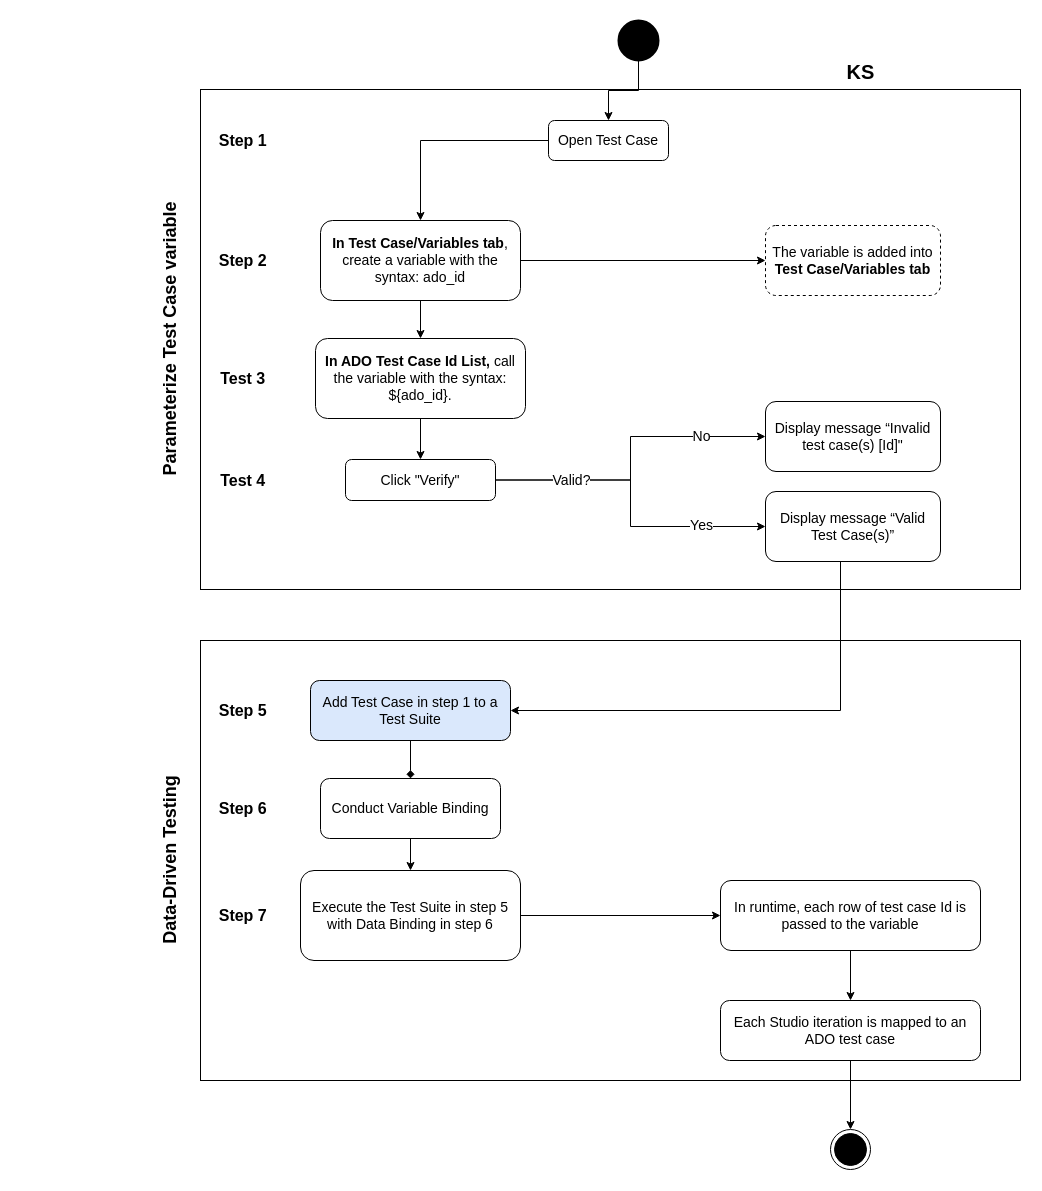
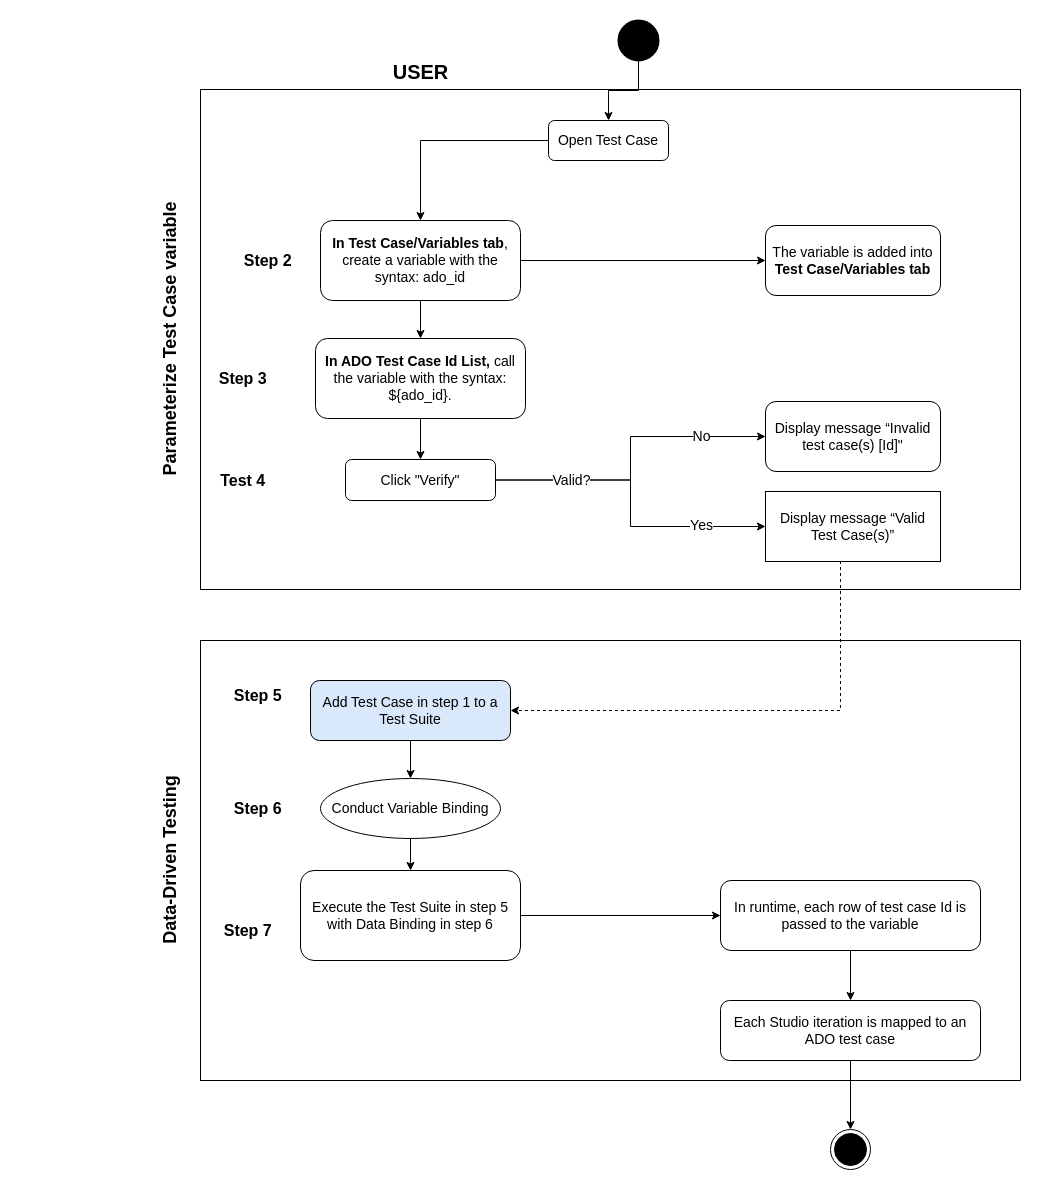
none -> (421, 72)
(861, 72) -> none
(241, 141) -> none
(241, 261) -> (266, 261)
(853, 261) -> (853, 261)
(241, 379) -> (241, 379)
(853, 527) -> (853, 527)
(241, 711) -> (256, 696)
(754, 711) -> (754, 711)
(411, 770) -> (411, 770)
(241, 809) -> (256, 809)
(411, 809) -> (411, 809)
(241, 916) -> (246, 931)
